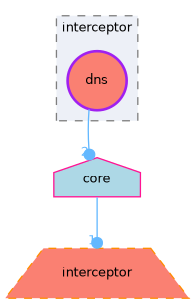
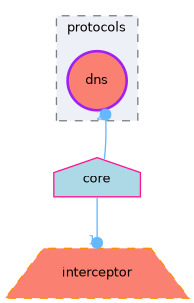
(97, 28) -> (97, 28)
(88, 129) -> (106, 140)
